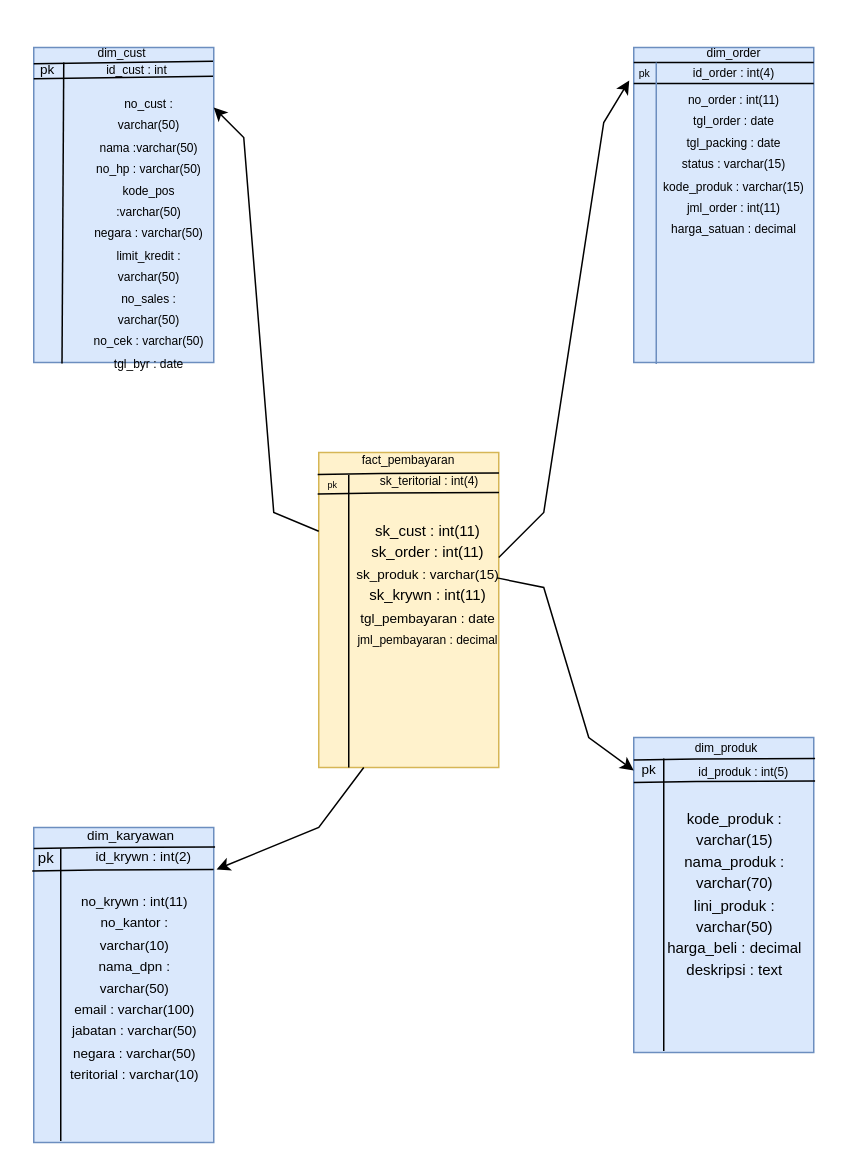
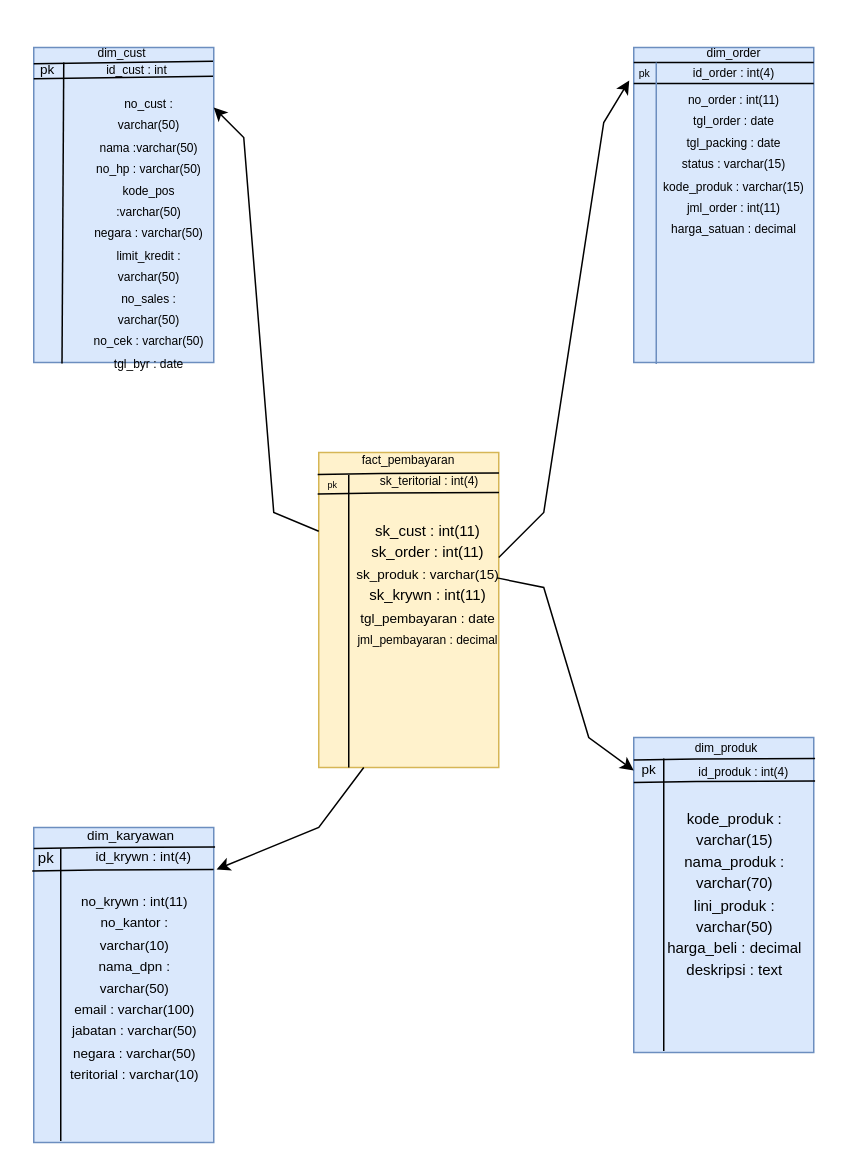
(744, 781) -> (744, 781)
(144, 867) -> (144, 867)
